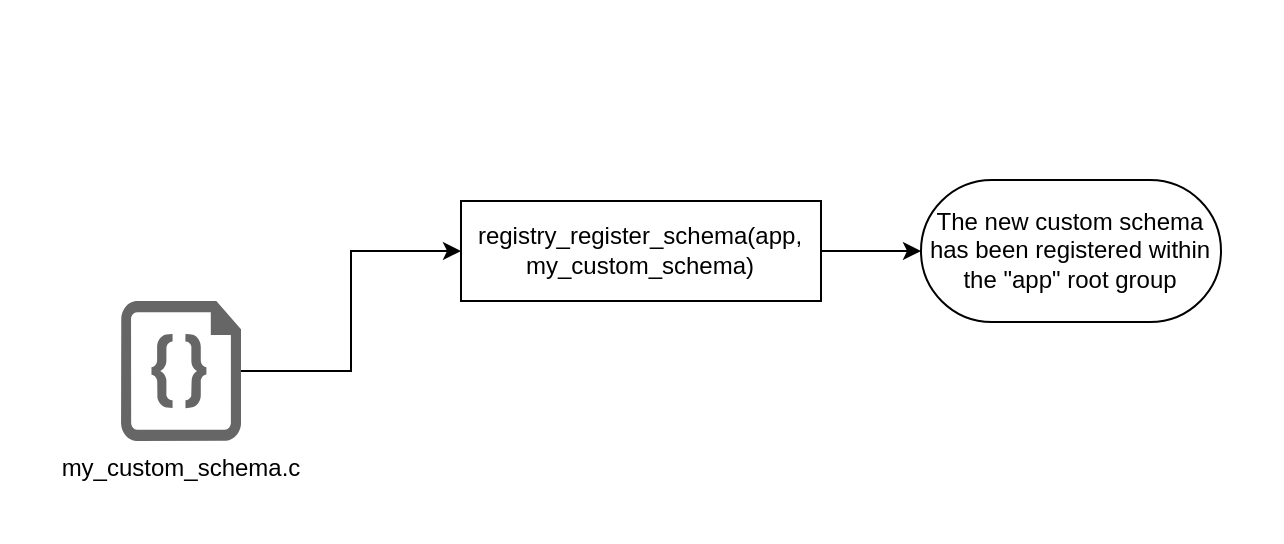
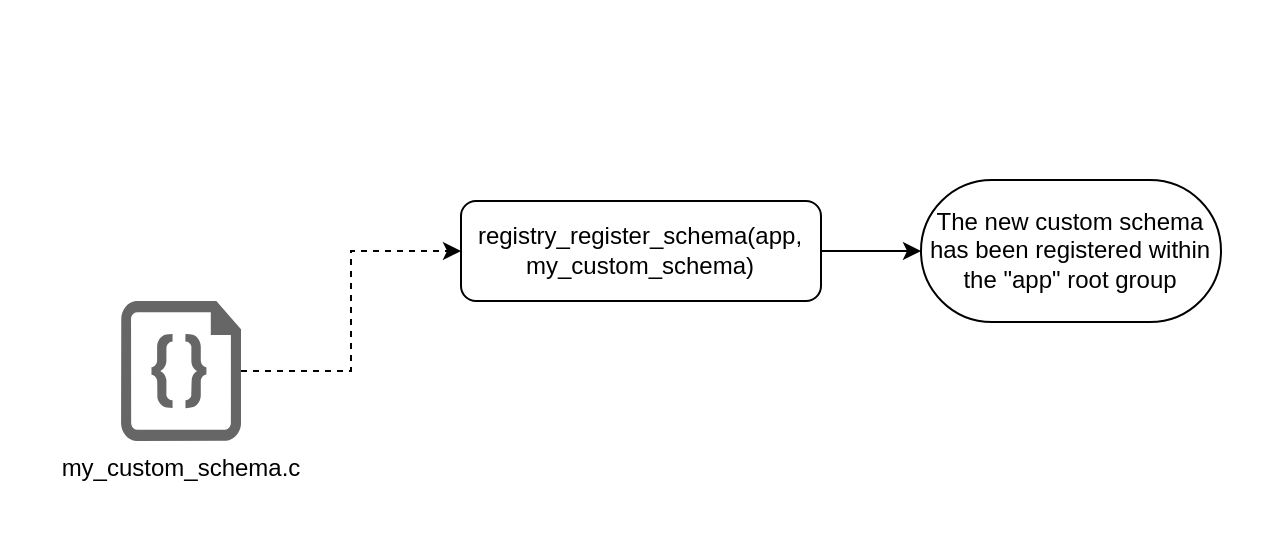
(641, 251) -> (641, 251)
(351, 317) -> (351, 317)
